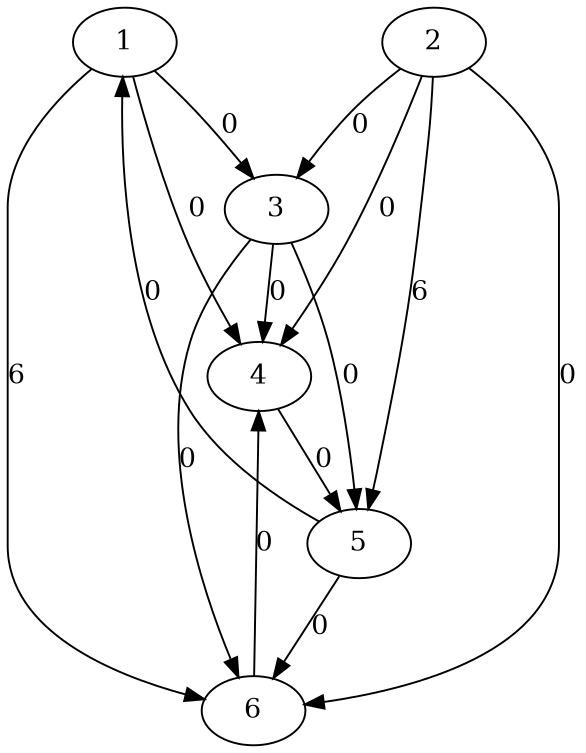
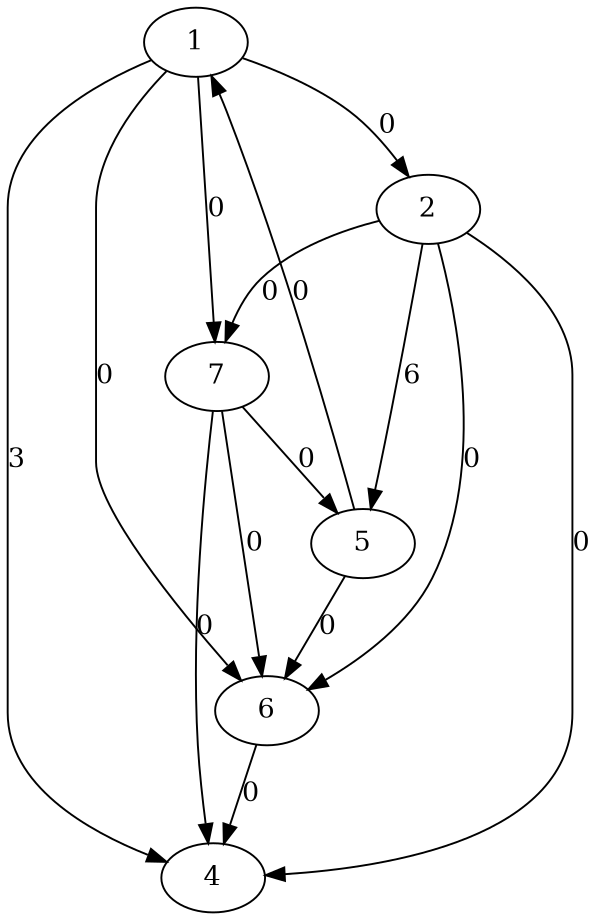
none -> (328, 97)
(198, 209) -> (17, 460)
(277, 209) -> (217, 376)
(17, 376) -> (106, 376)
(304, 452) -> none
